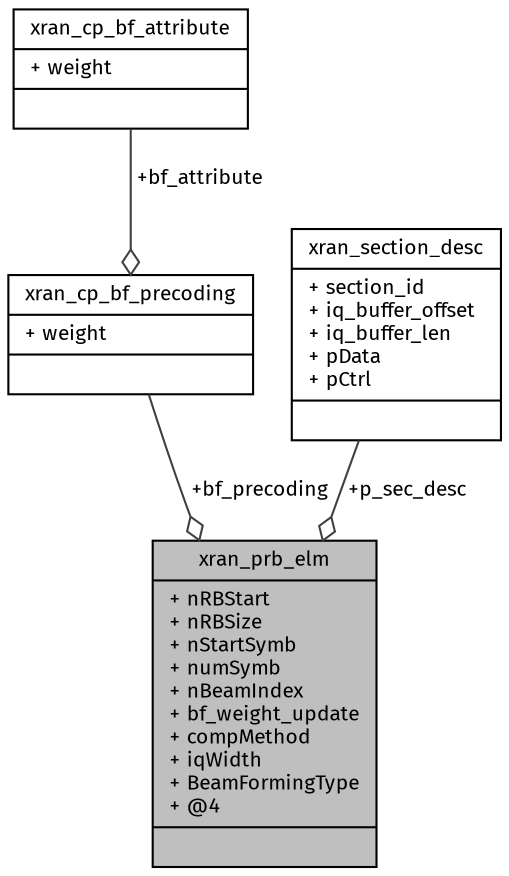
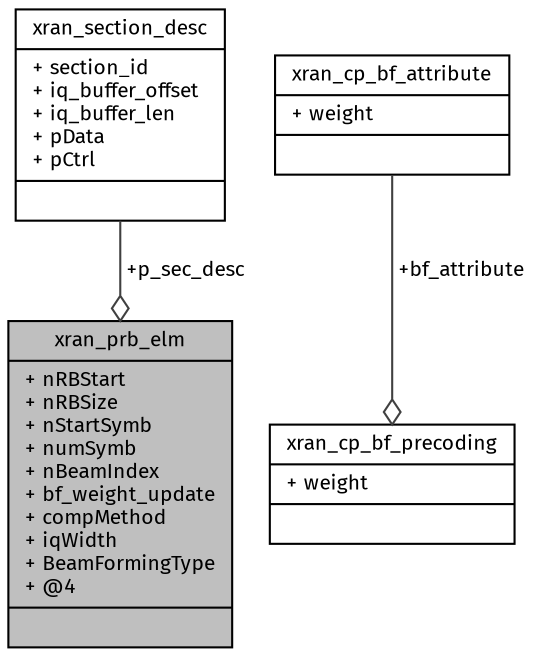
(169, 456) -> none
